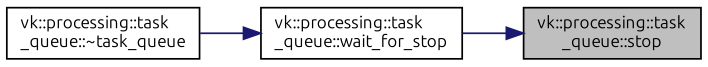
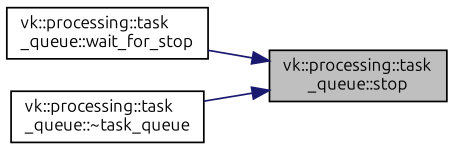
(222, 33) -> (228, 97)
